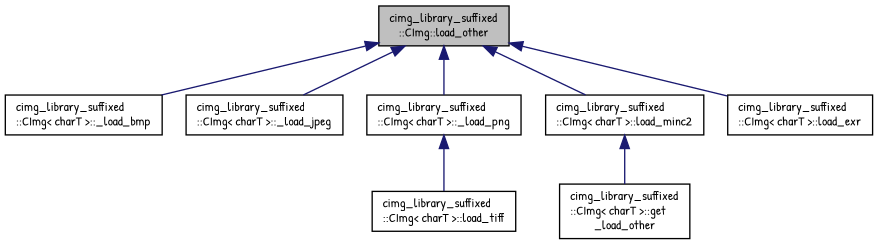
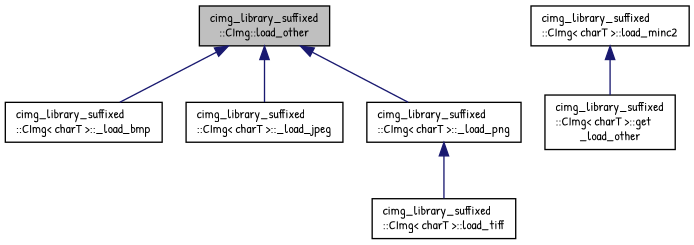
(540, 73) -> none
(800, 115) -> none
